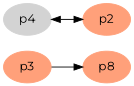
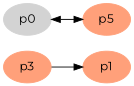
(27, 19) -> (27, 19)
(107, 19) -> (107, 19)
(107, 67) -> (107, 67)
